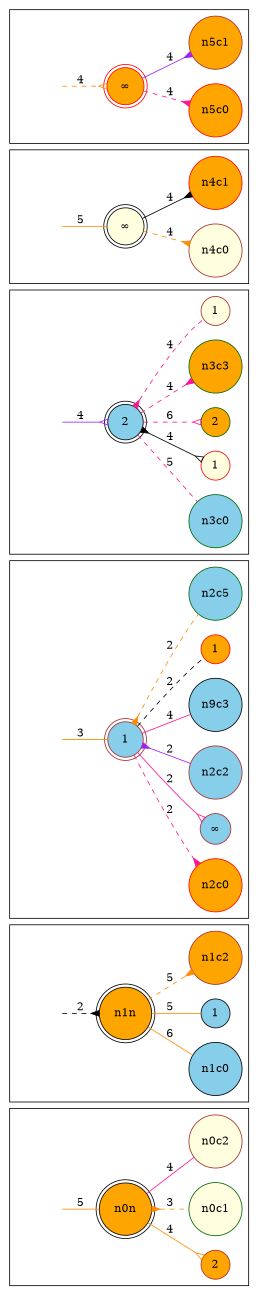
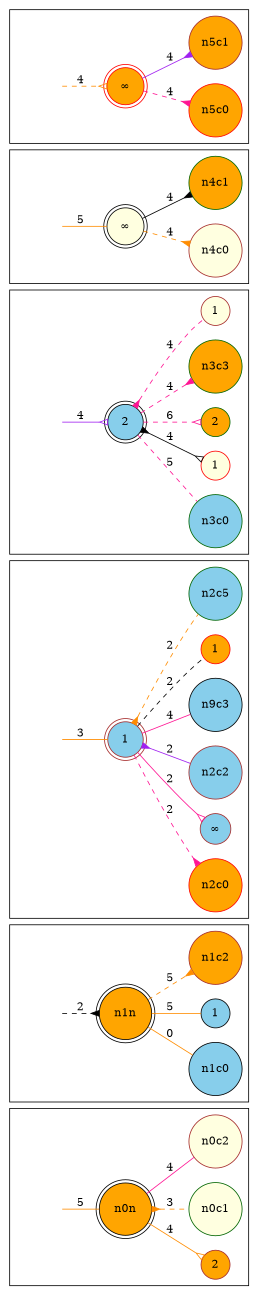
(216, 183) -> (216, 183)
(170, 1034) -> (170, 1034)
